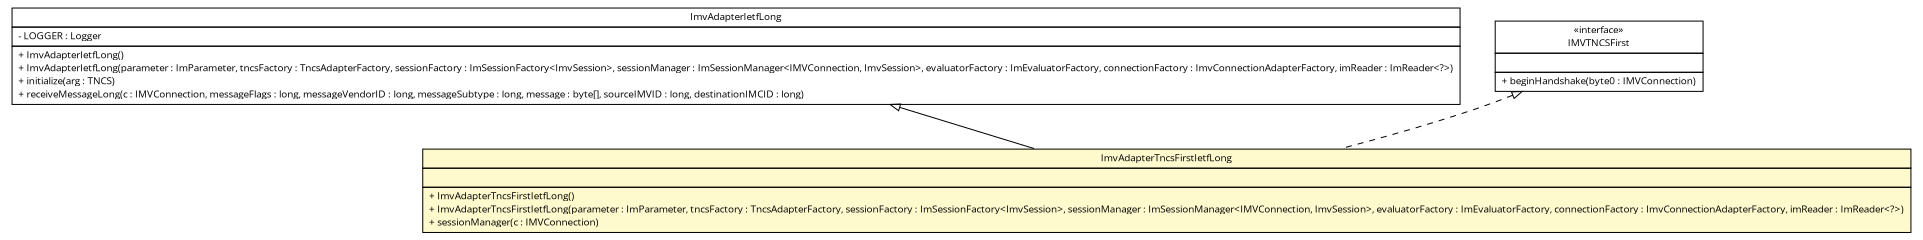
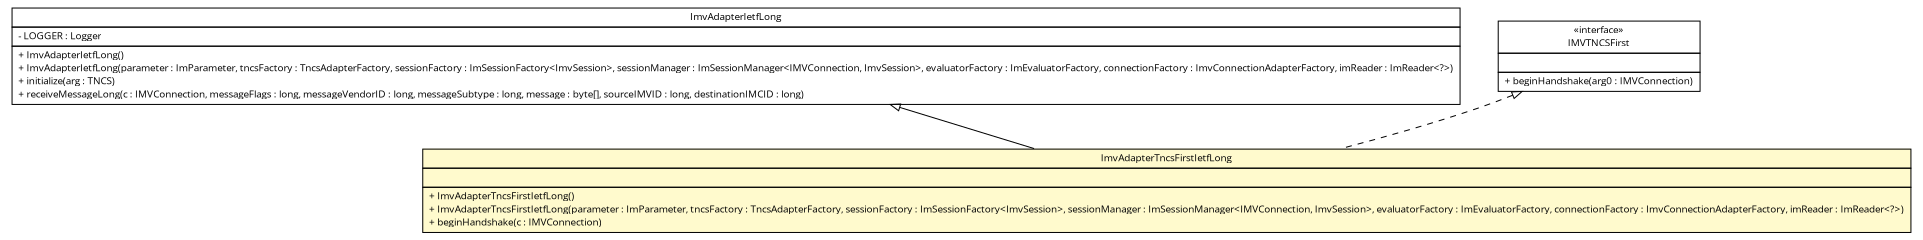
(1599, 81) -> (1599, 81)
(514, 222) -> (516, 222)
